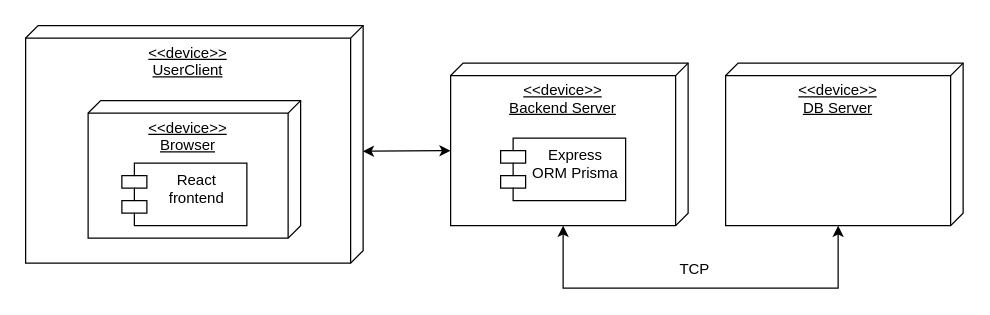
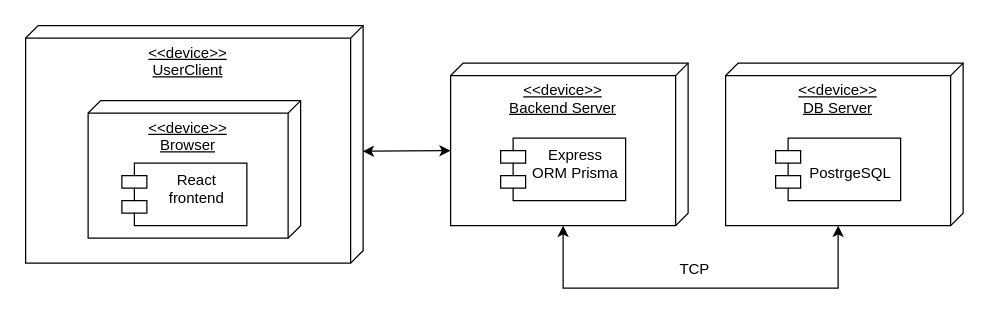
none -> (838, 169)
